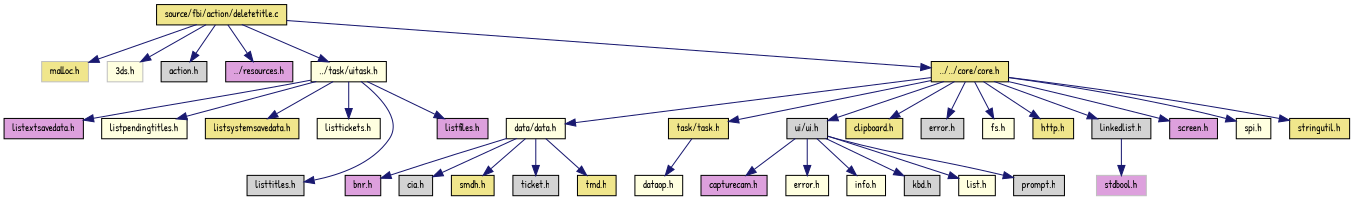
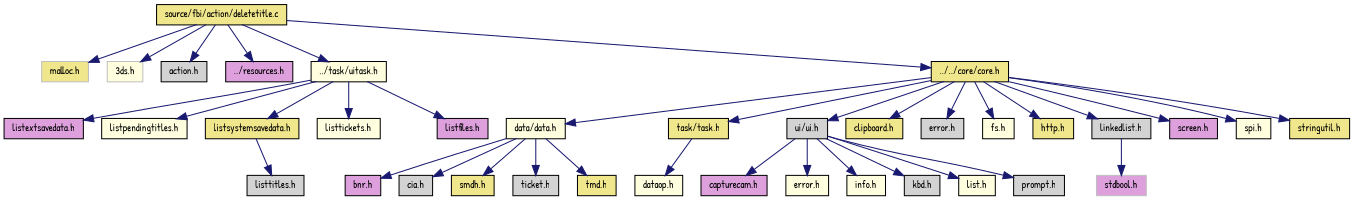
(384, 146) -> (262, 152)
